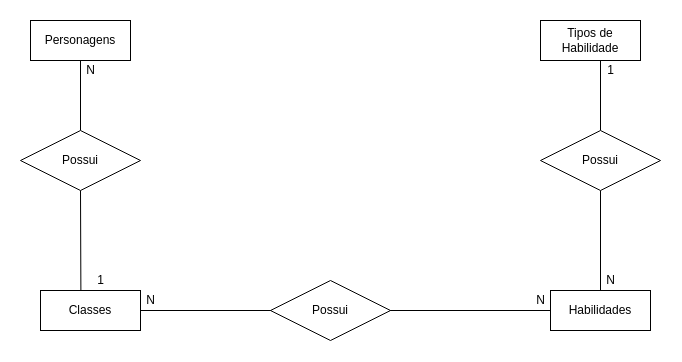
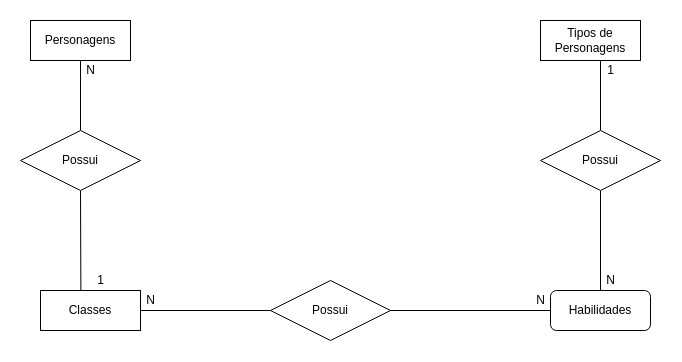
(591, 41) -> (591, 41)
(601, 311) -> (601, 311)
